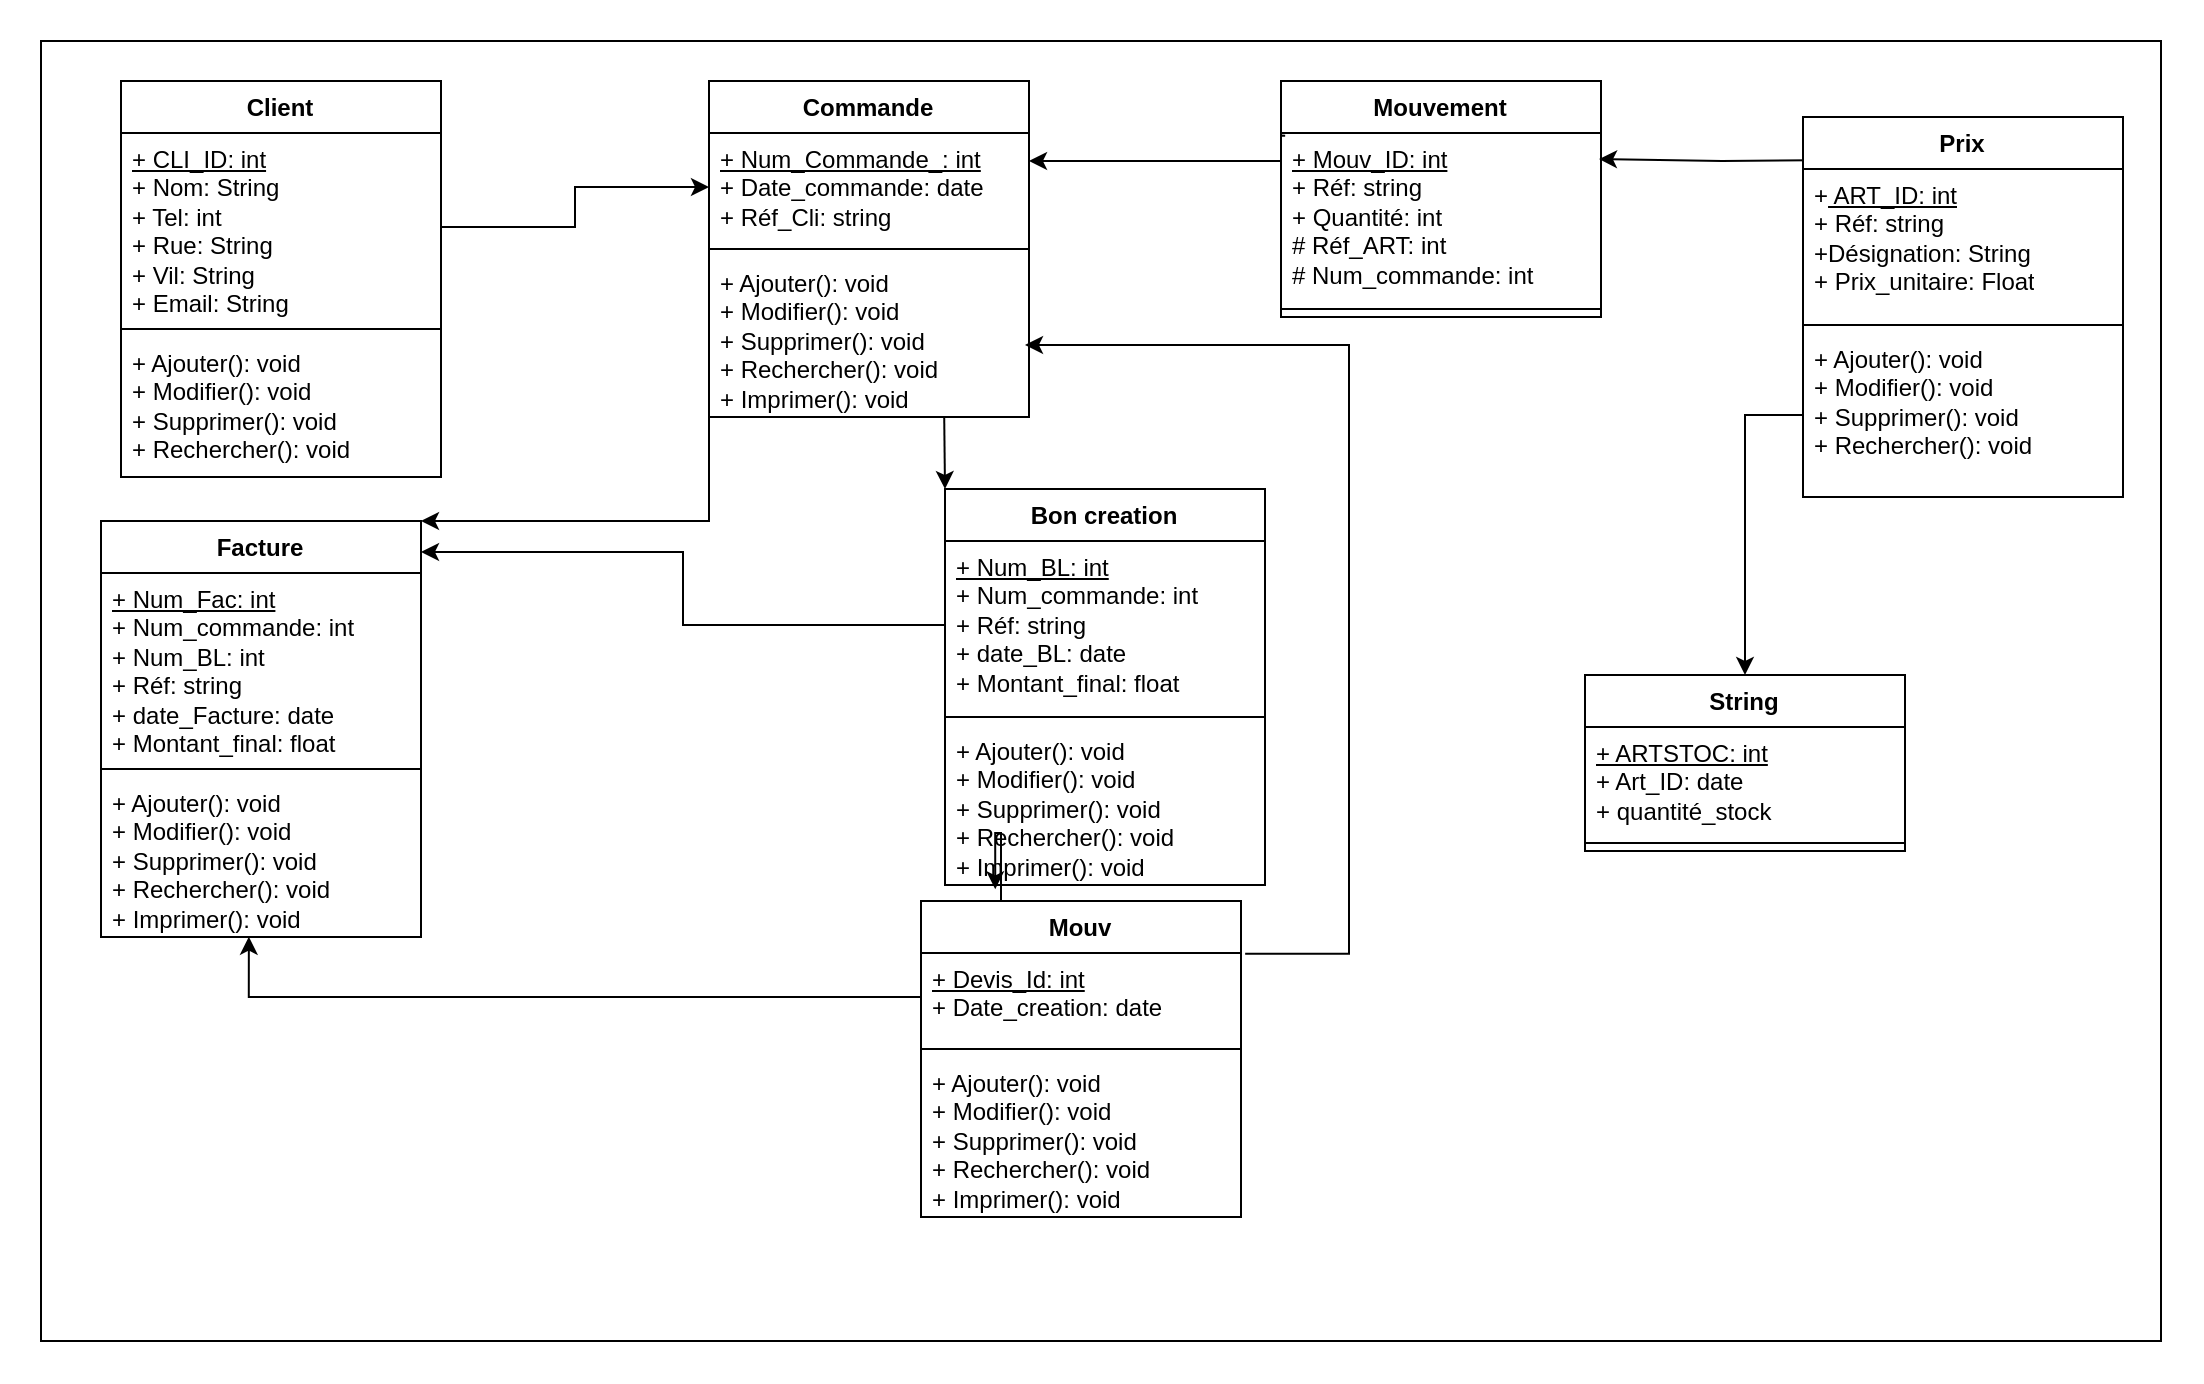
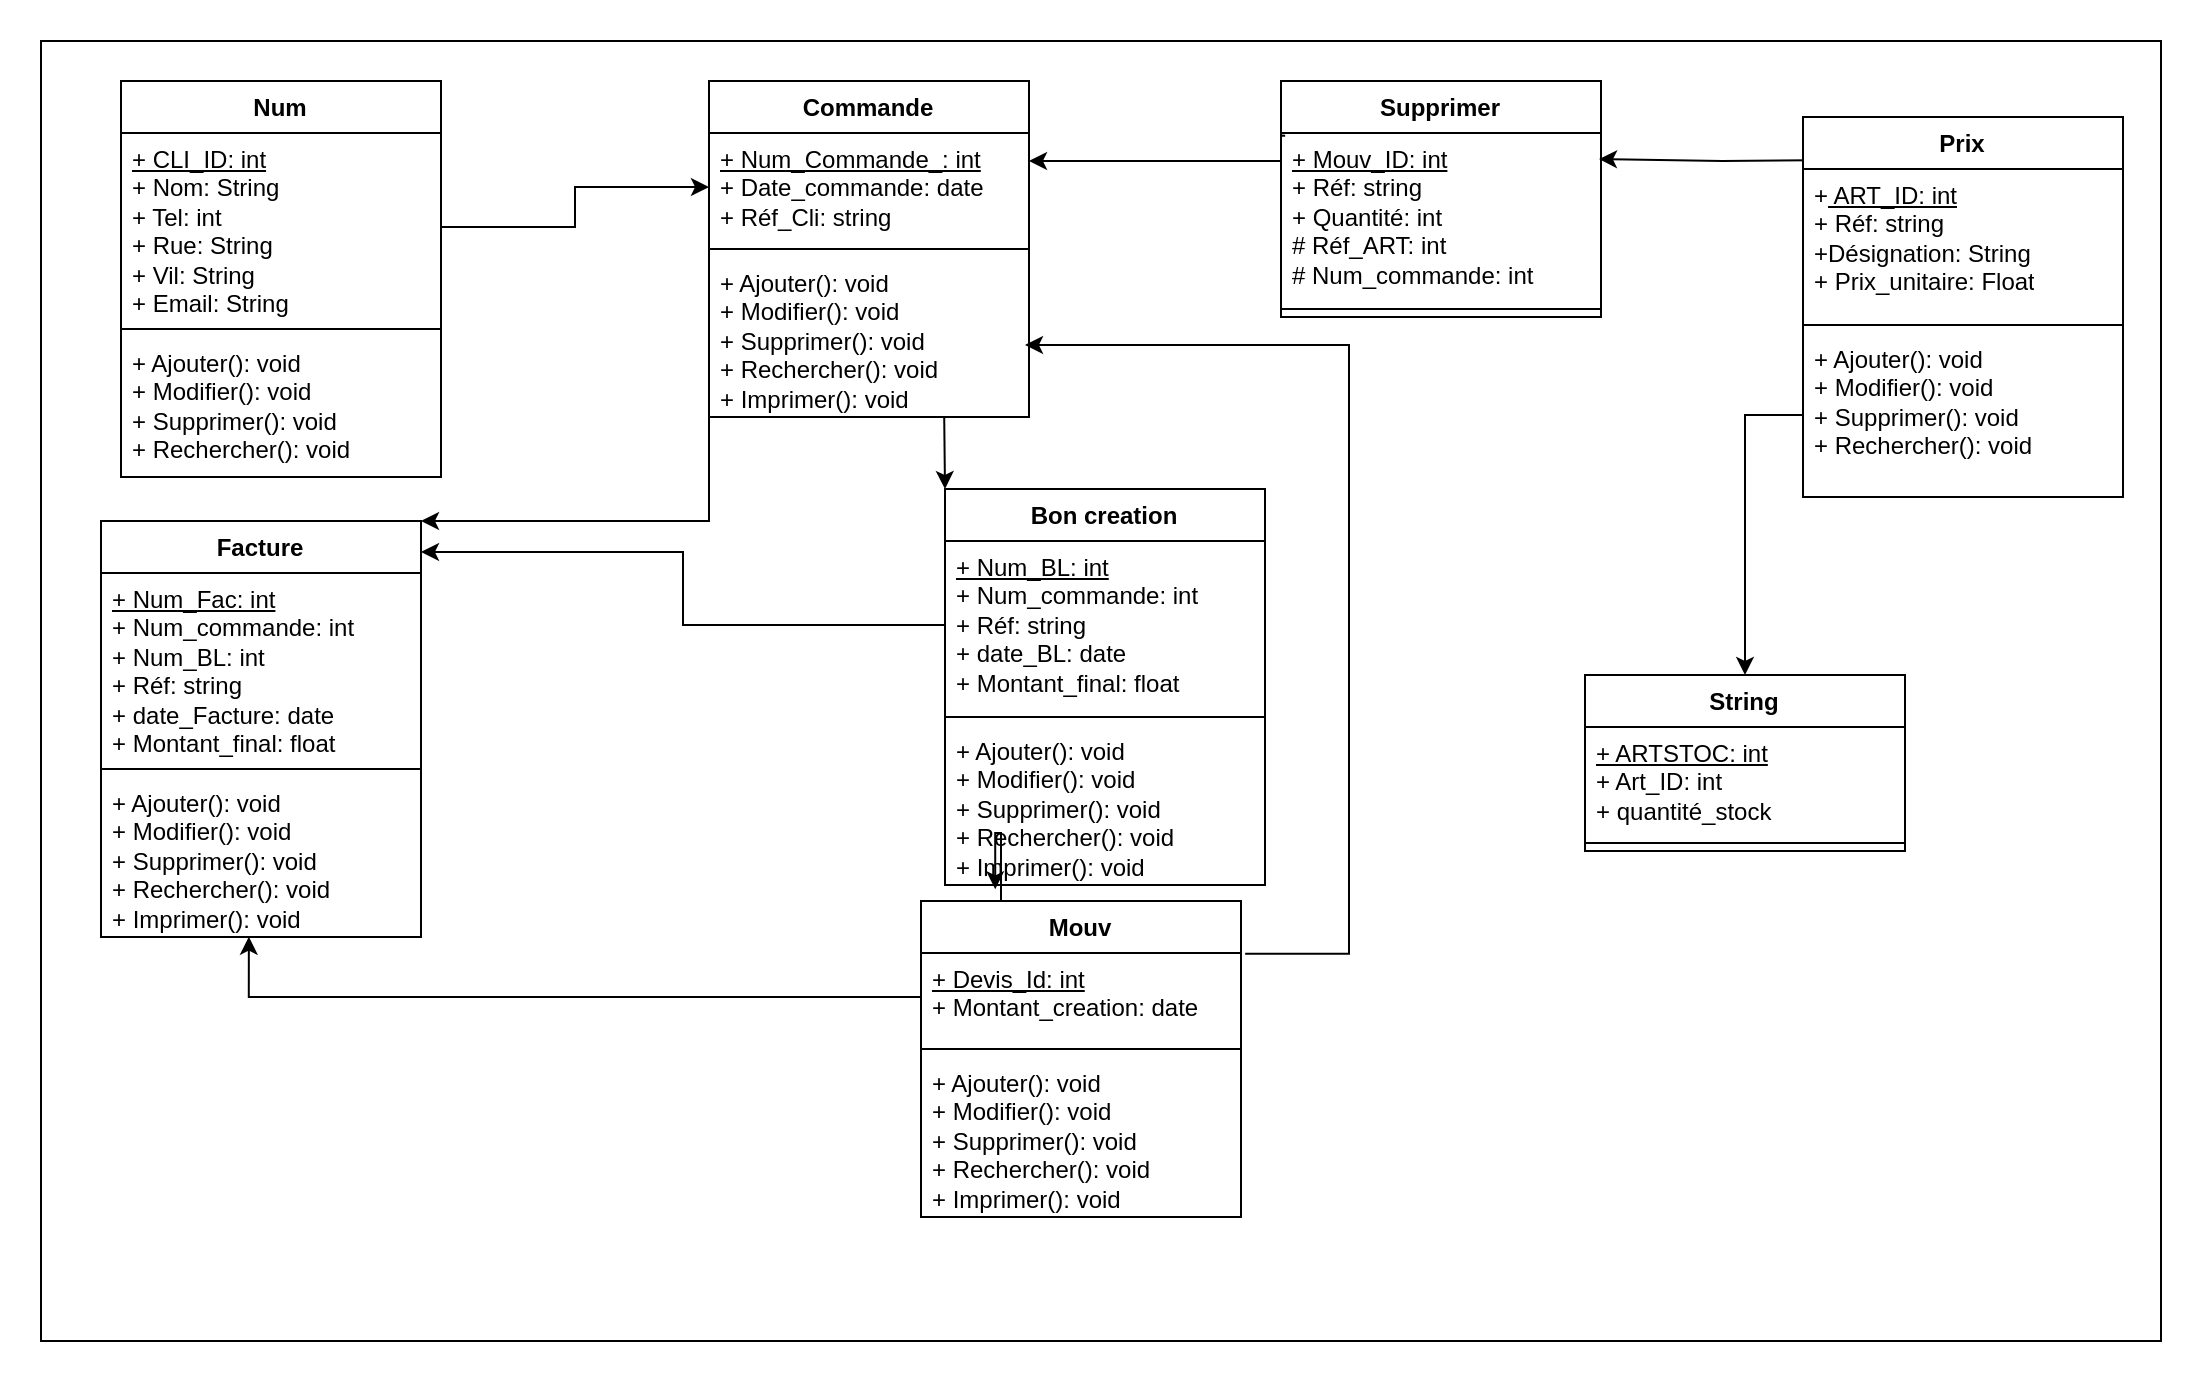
(281, 109) -> (281, 109)
(1441, 109) -> (1441, 109)
(1698, 784) -> (1698, 784)
(1062, 996) -> (1082, 996)
